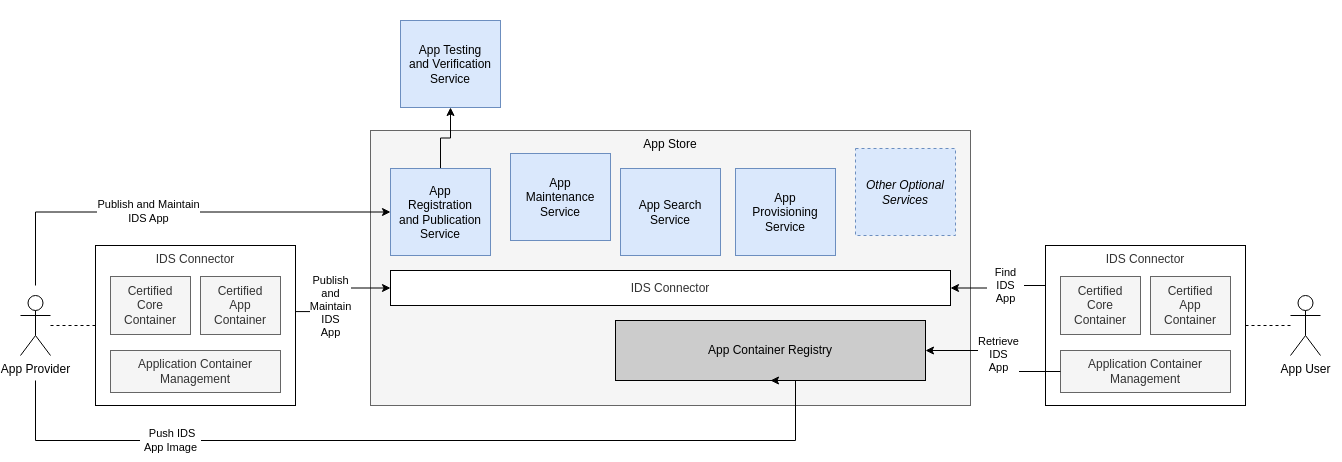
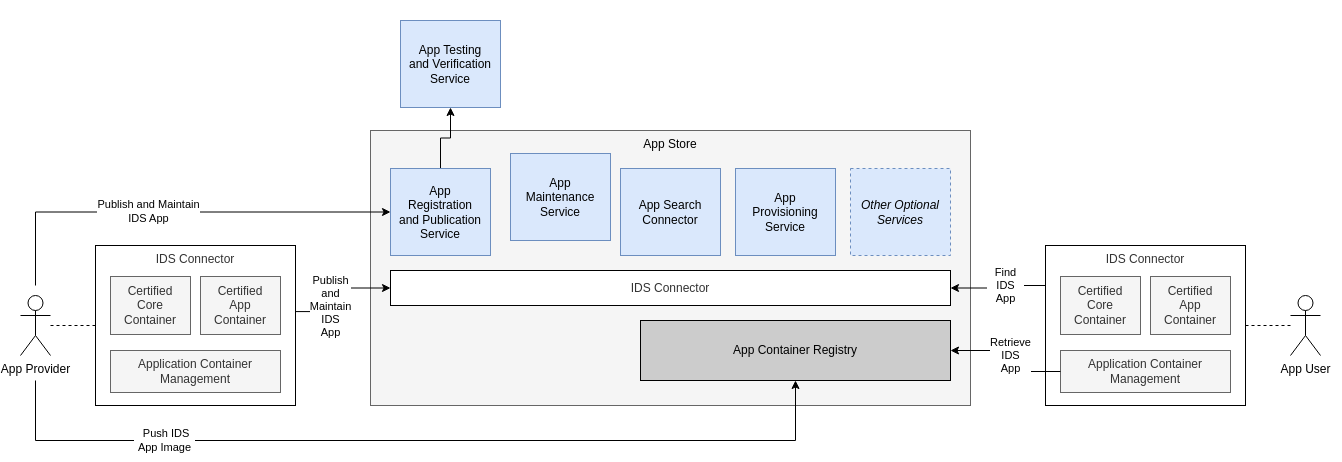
(906, 192) -> (901, 212)
(671, 213) -> (671, 213)
(771, 351) -> (796, 351)
